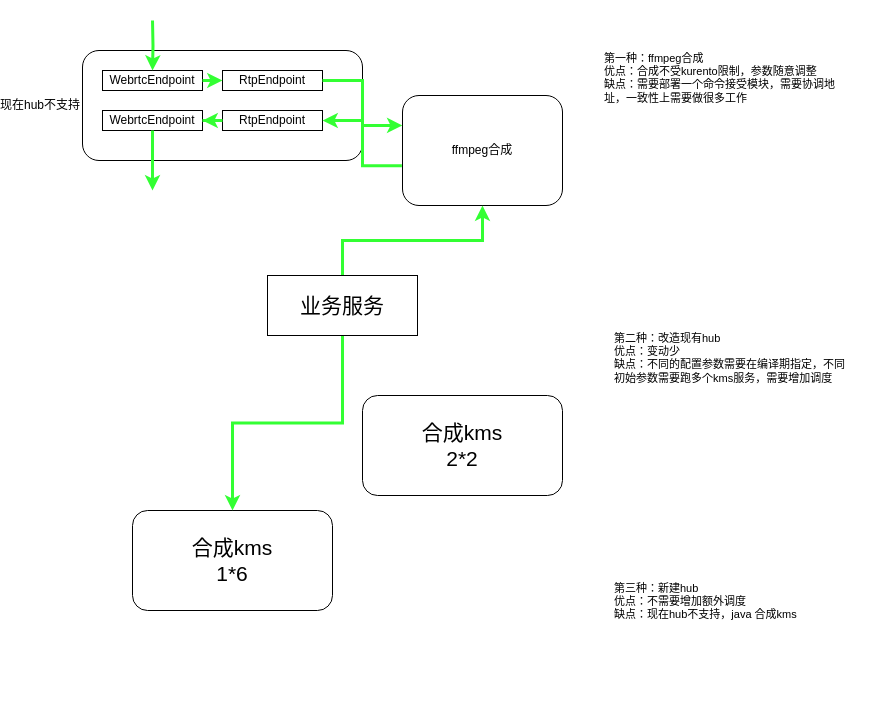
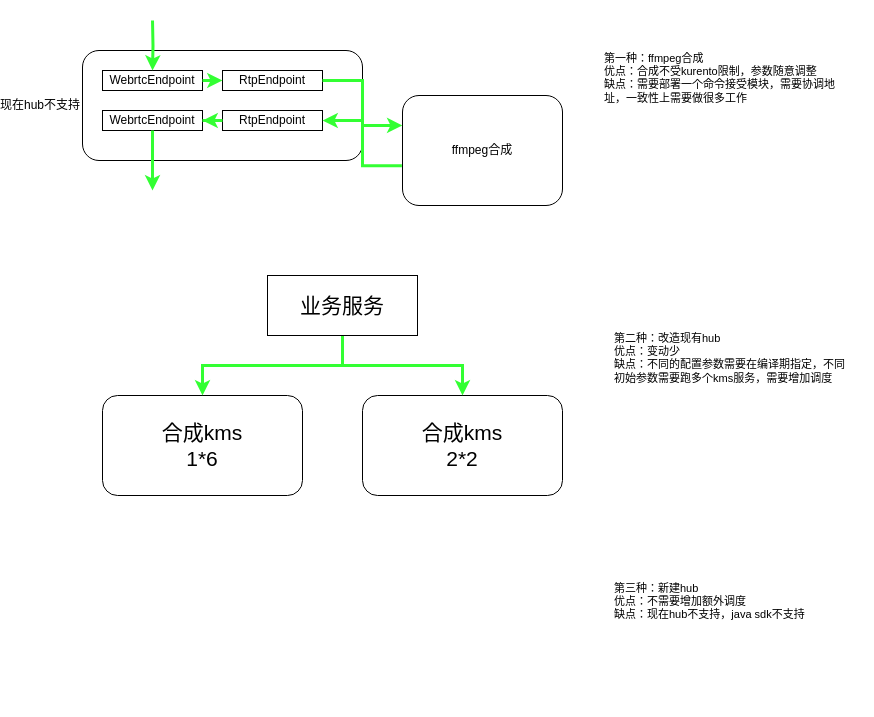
(407, 241) -> (413, 366)
(233, 561) -> (203, 446)
(707, 602) -> (713, 602)
